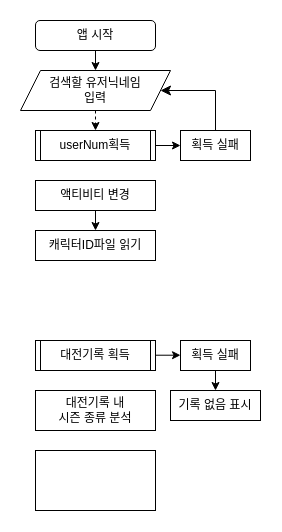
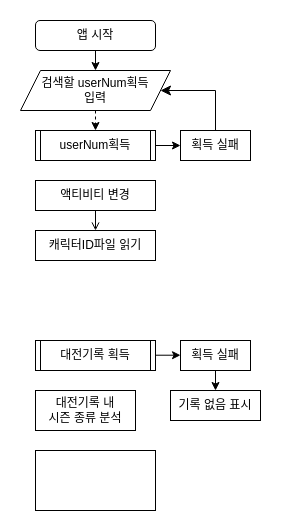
(96, 91) -> (96, 91)
(96, 222) -> (96, 223)
(96, 411) -> (86, 411)
